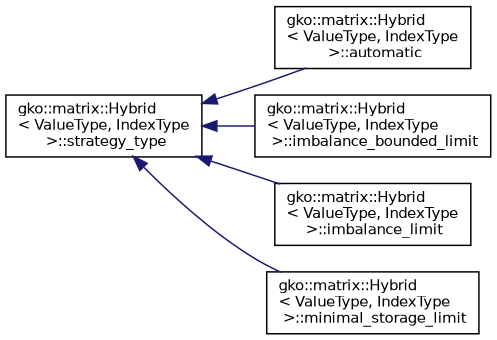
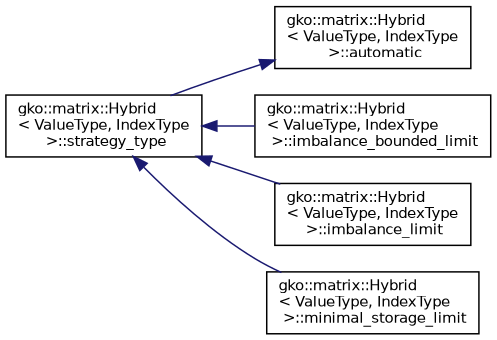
(262, 84) -> (215, 80)
